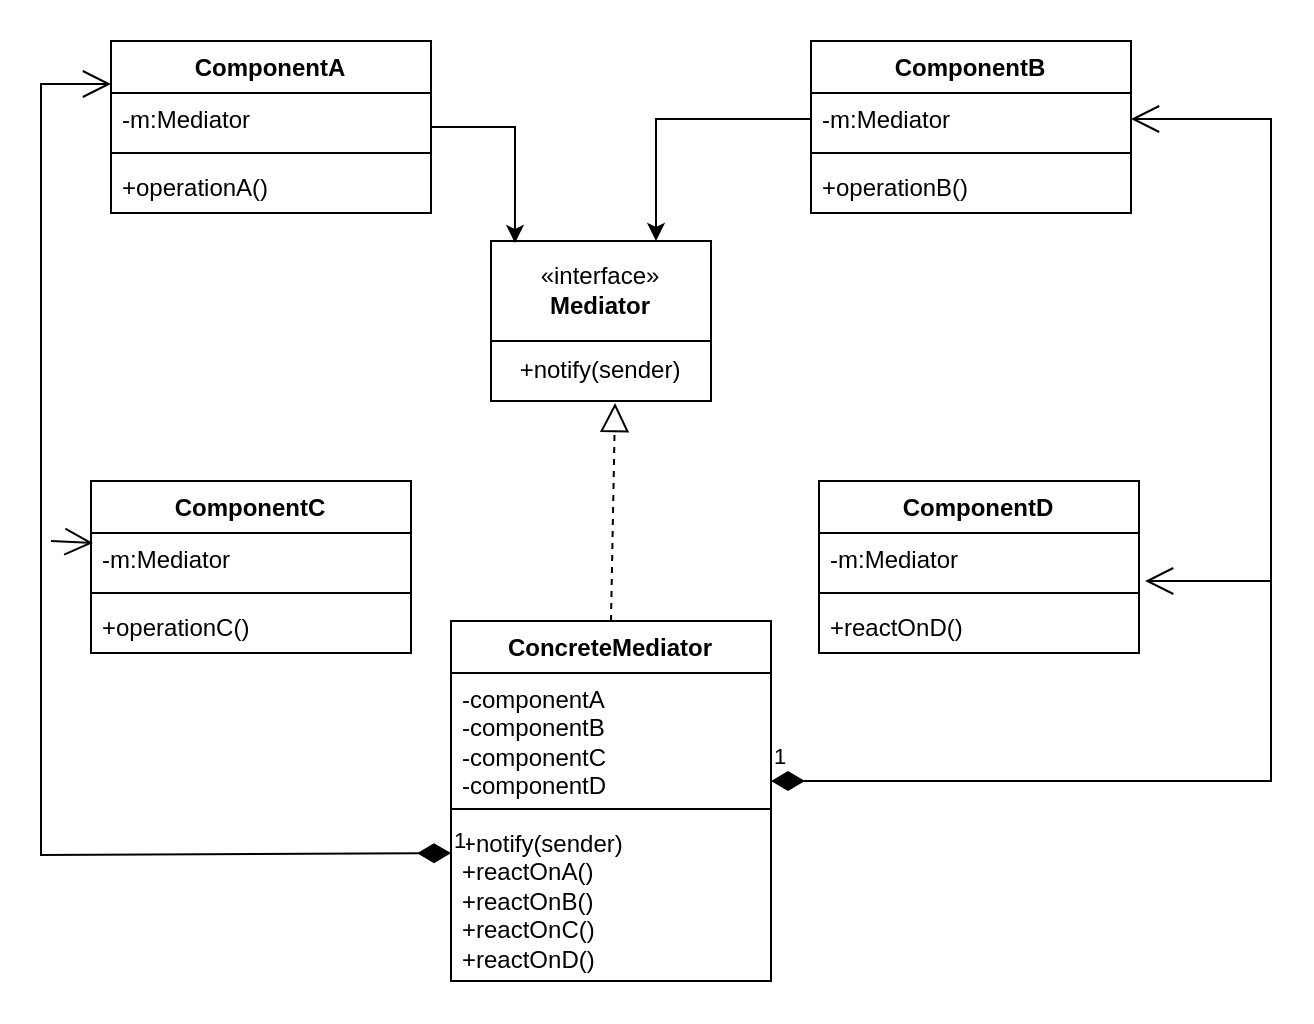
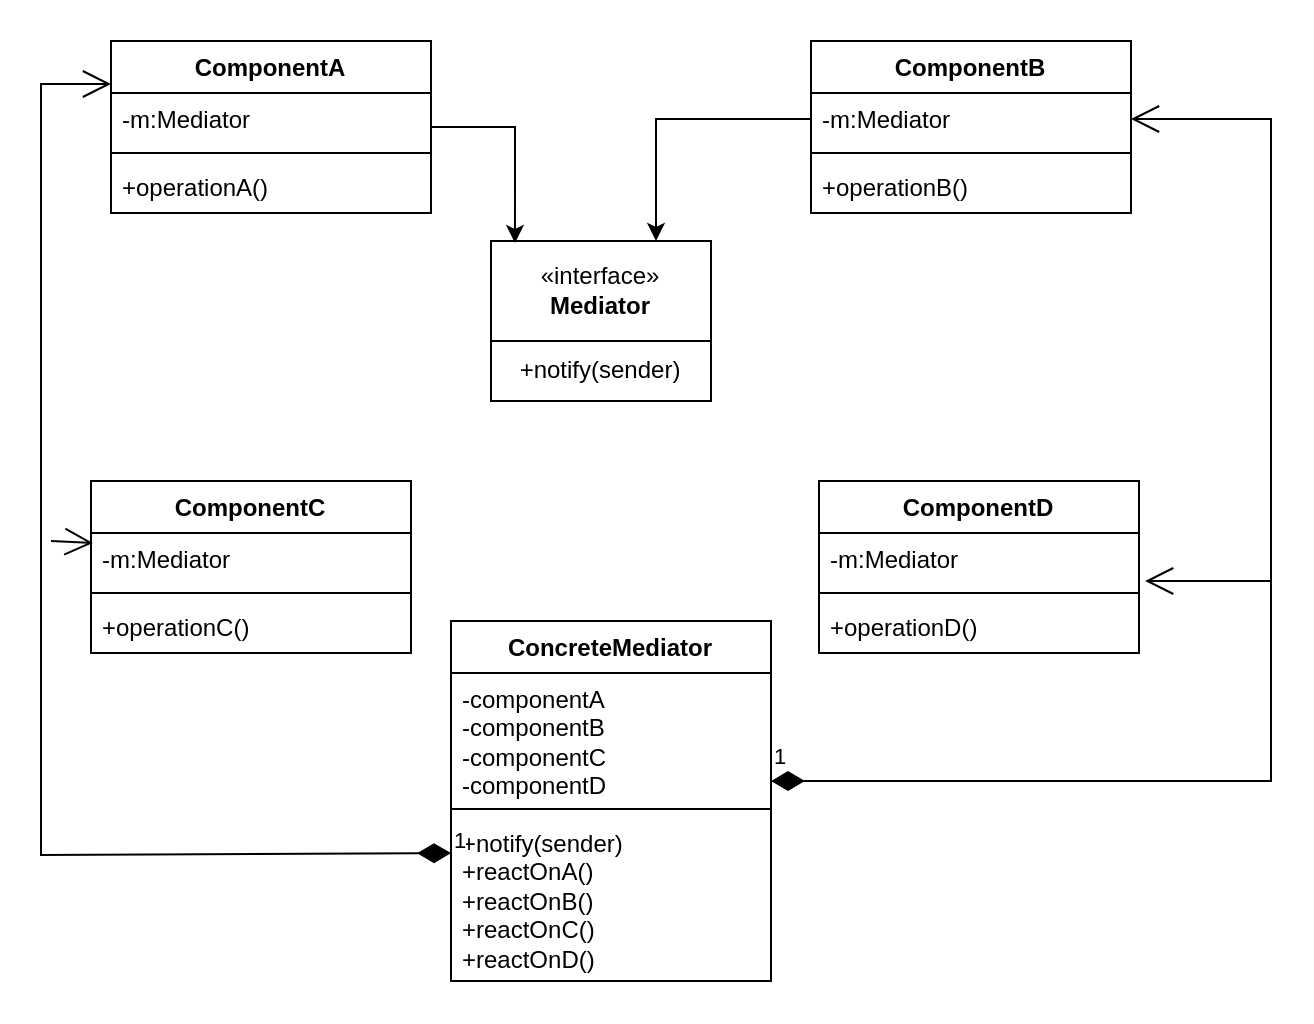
(613, 526) -> none
(905, 629) -> (915, 629)
